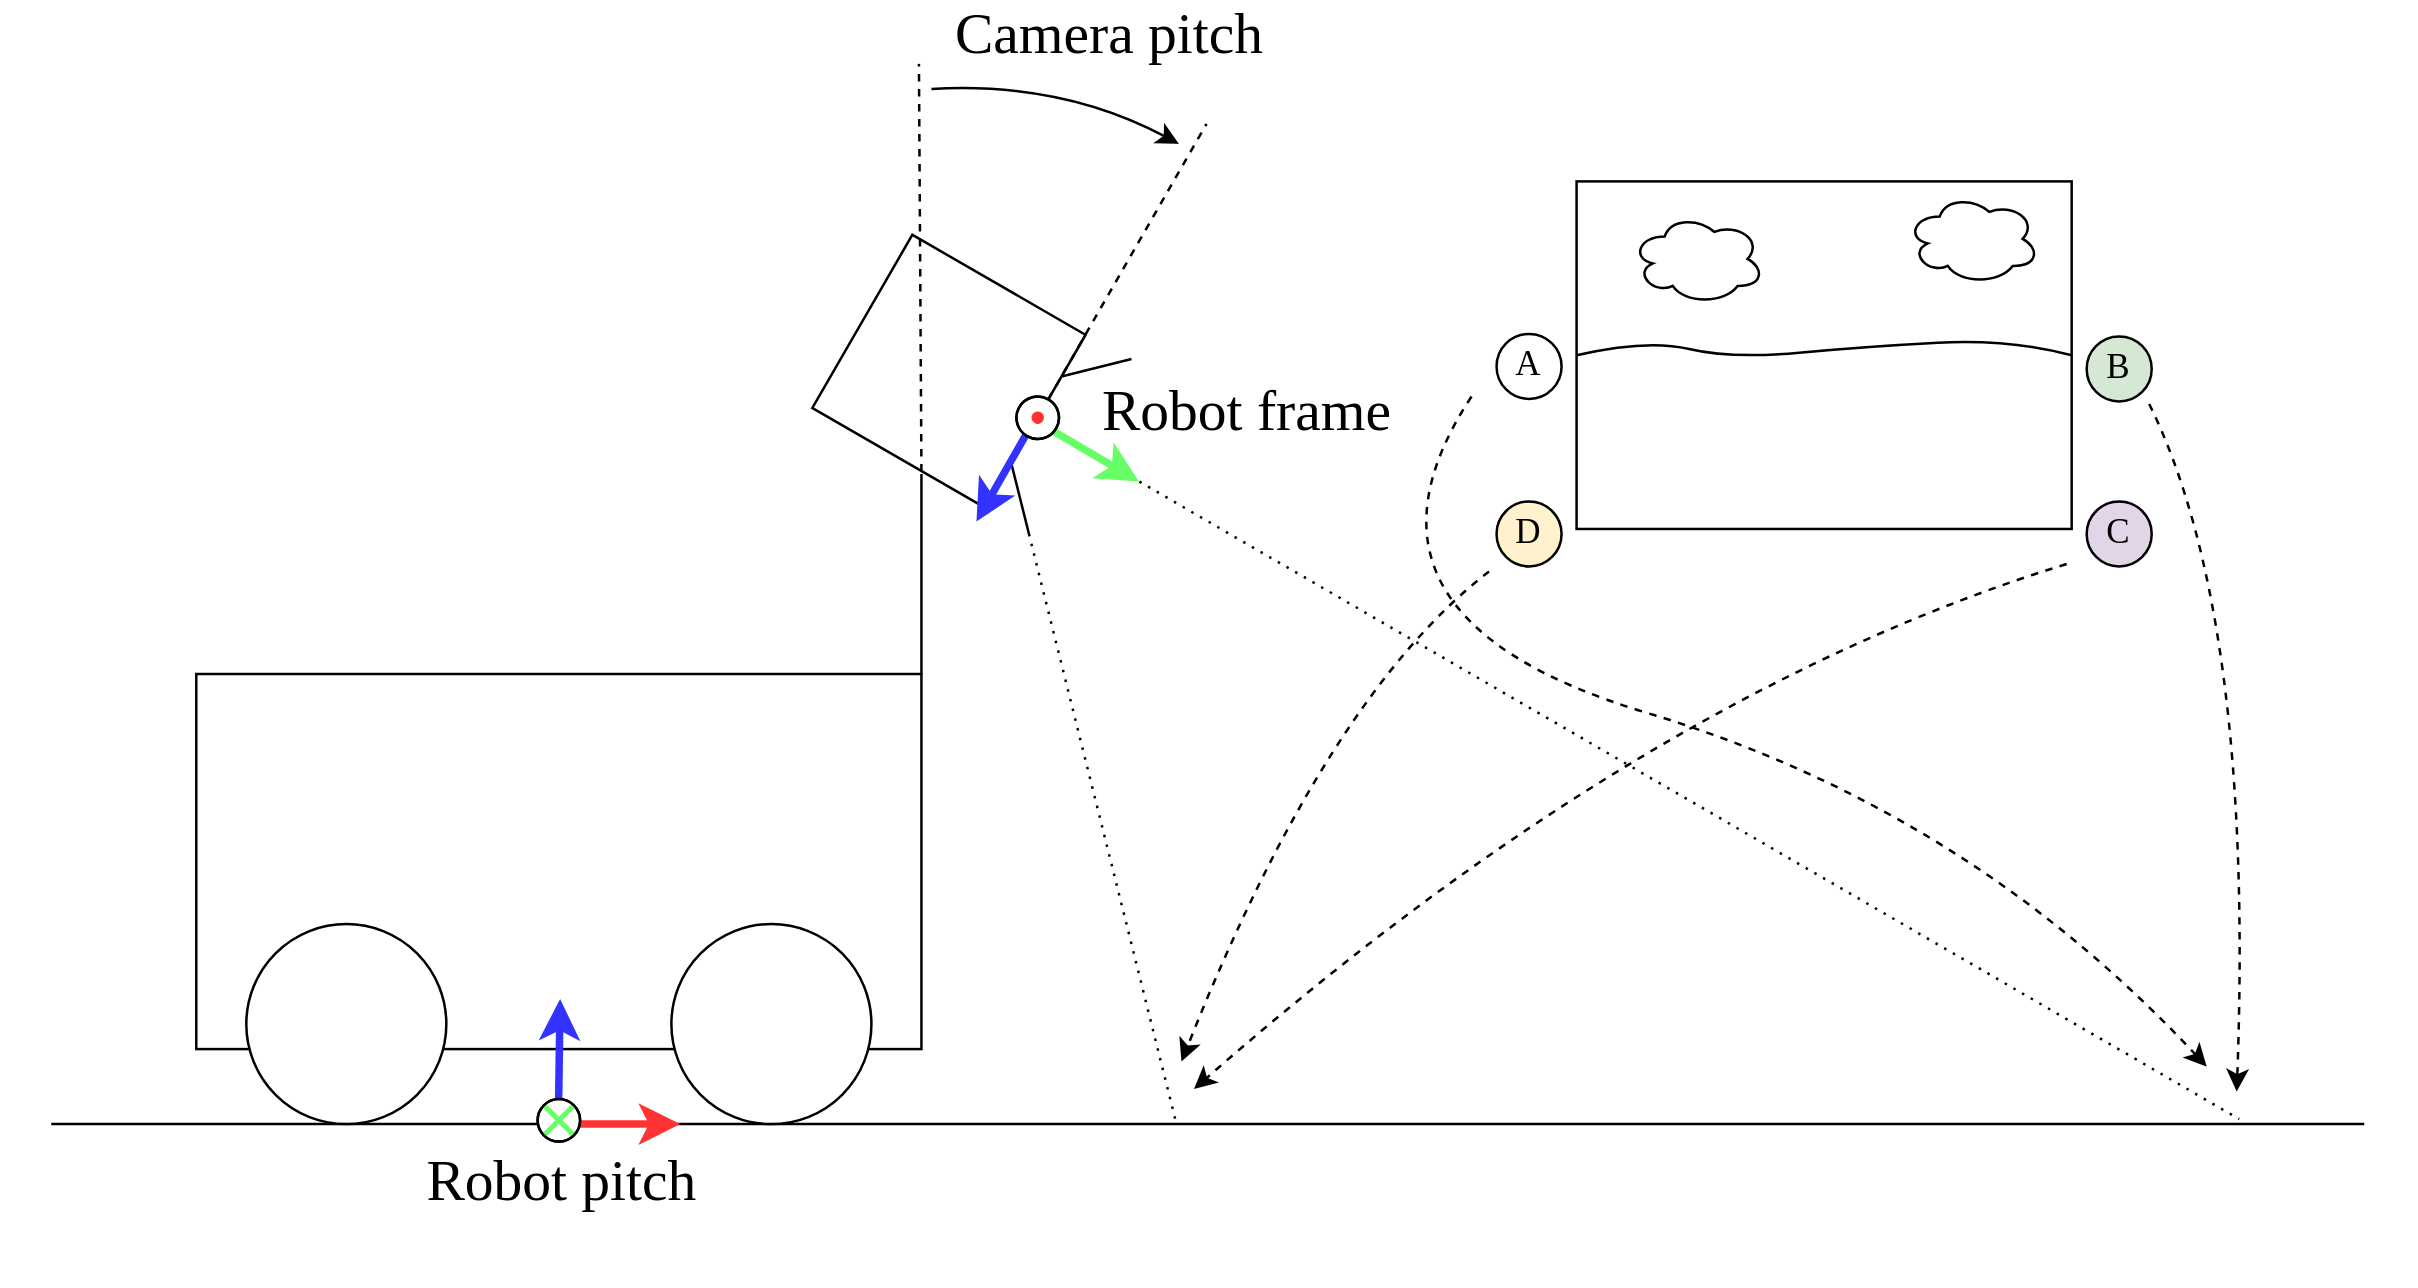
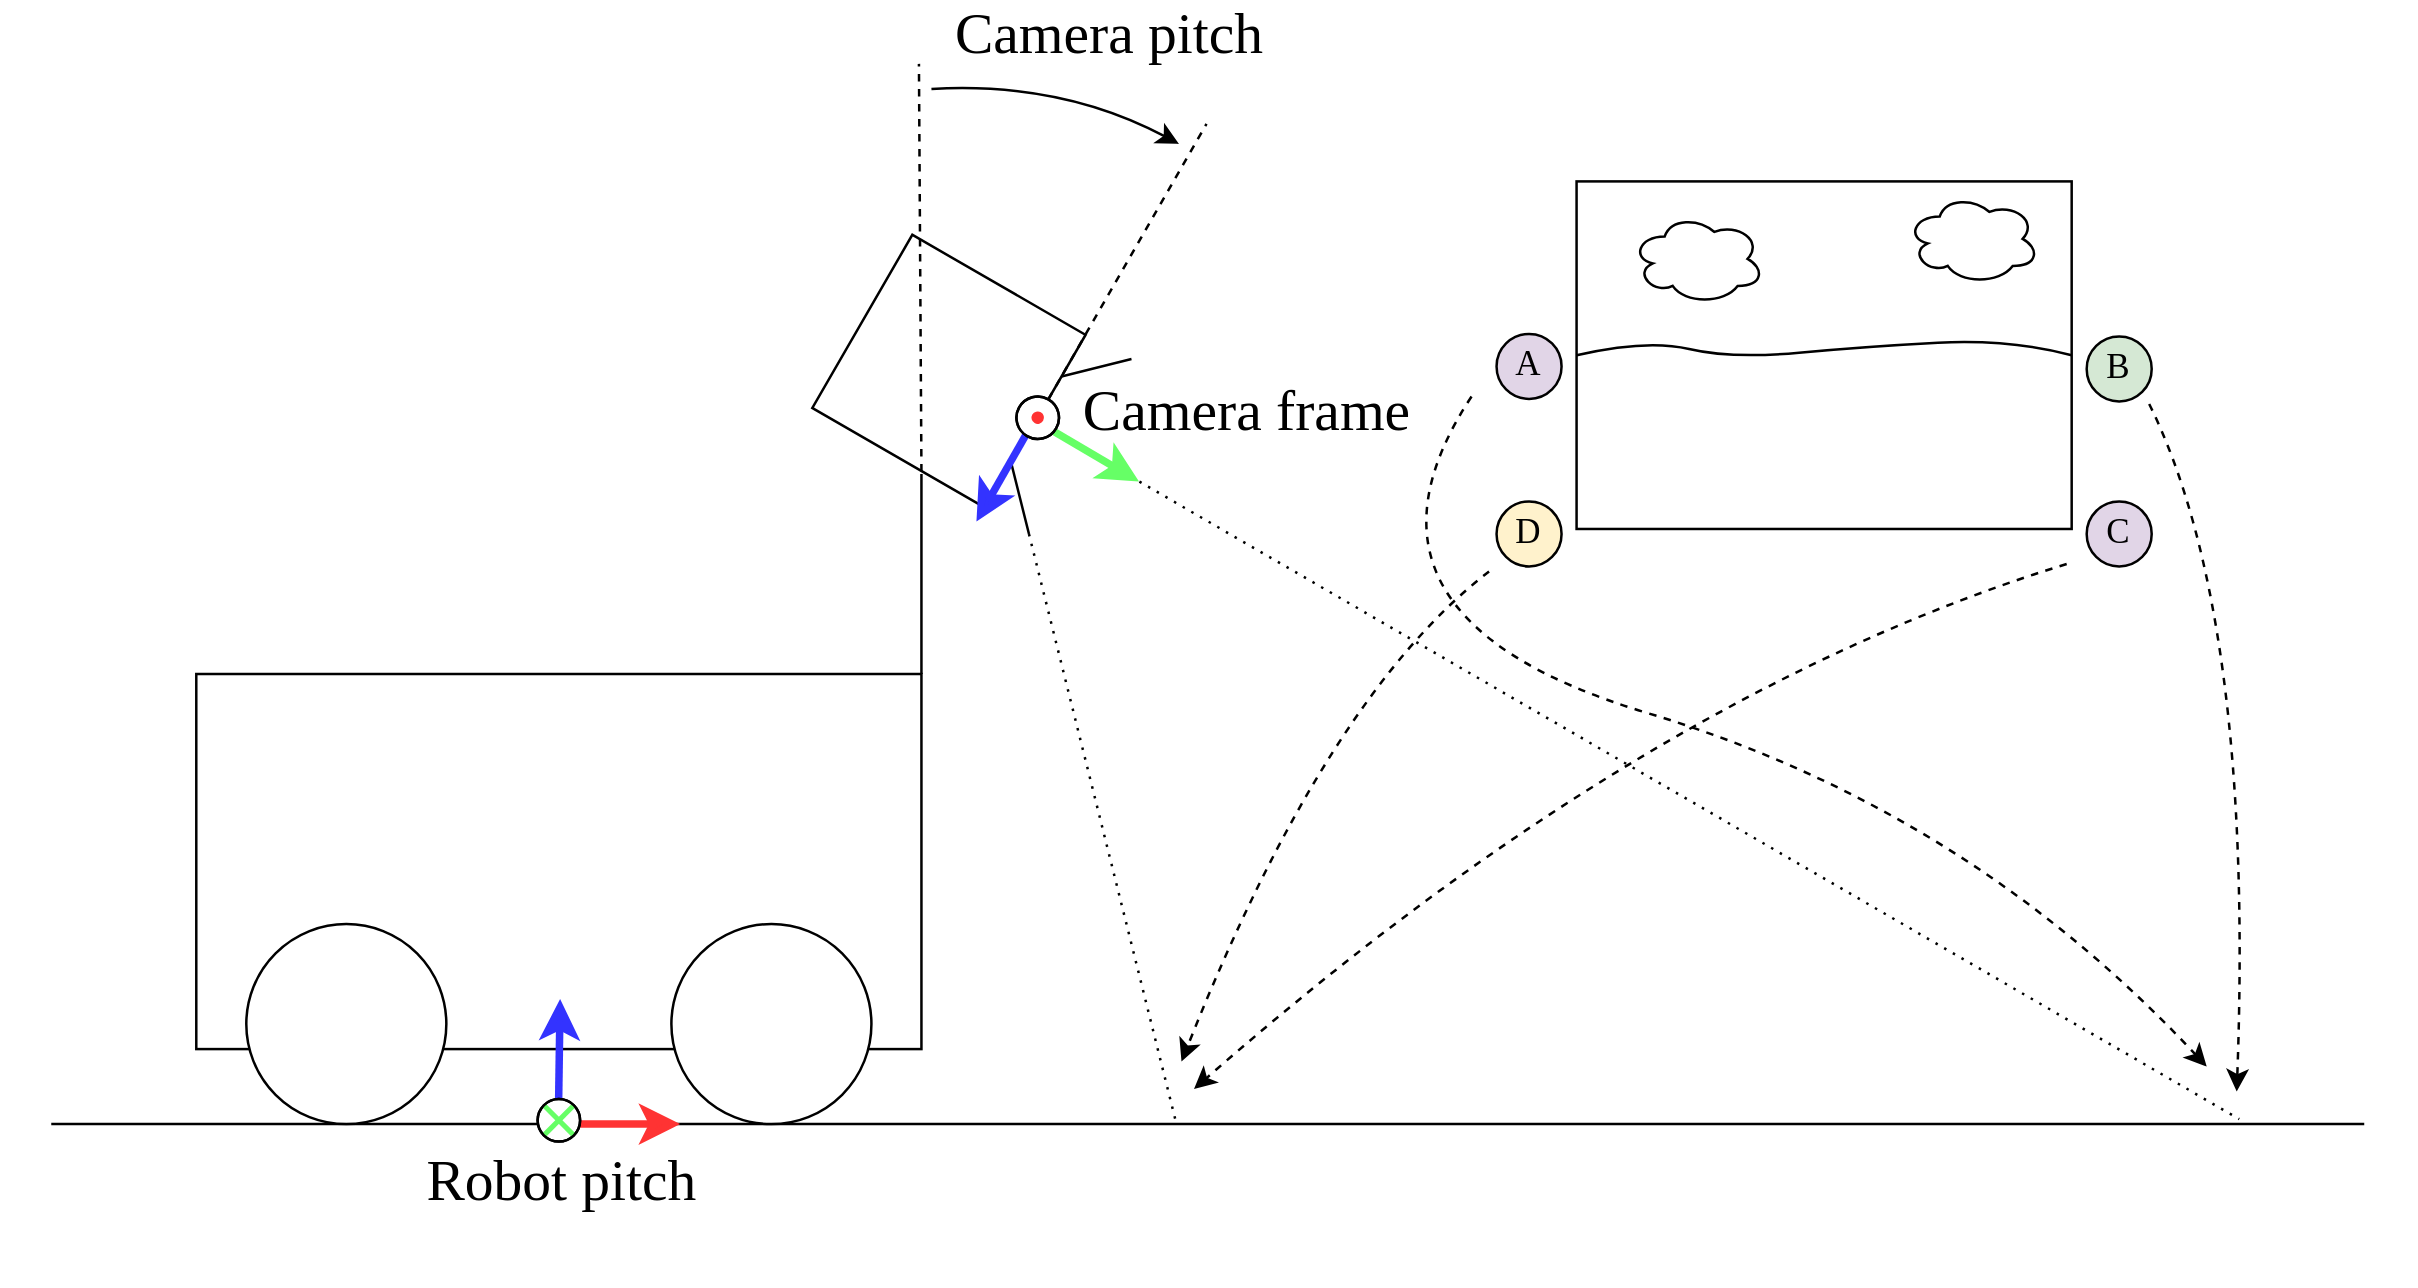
(1529, 366) -> (1529, 366)
(1248, 411) -> (1248, 411)
